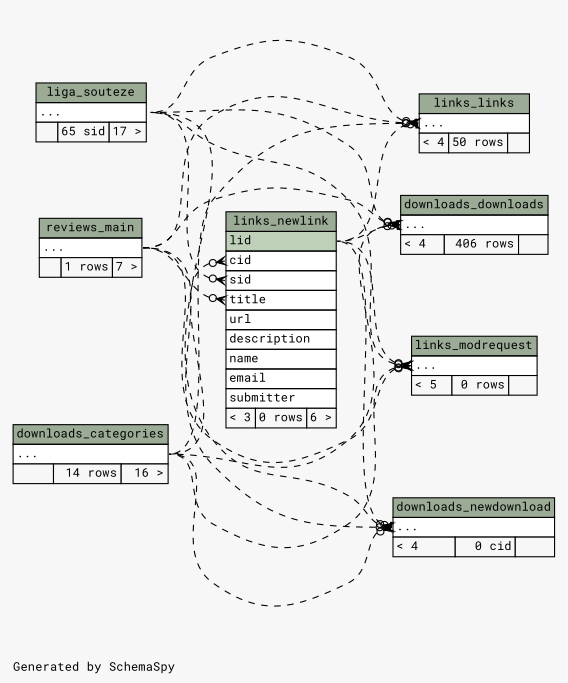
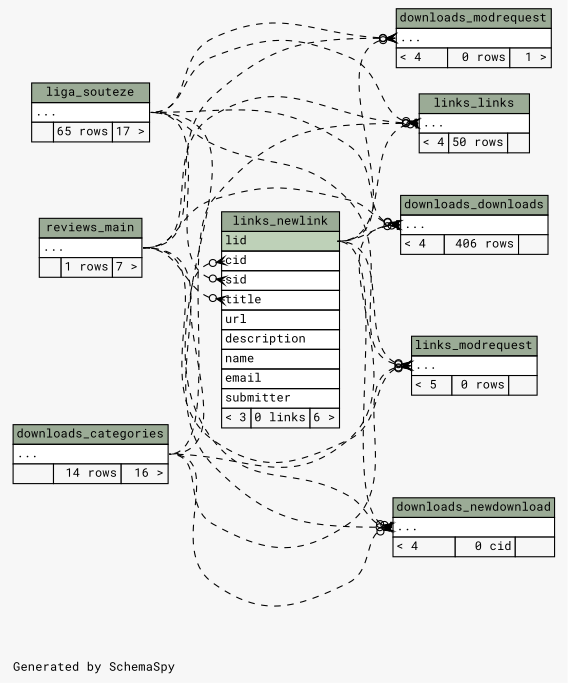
none -> (474, 38)
(84, 132) -> (83, 132)
(281, 418) -> (281, 418)
